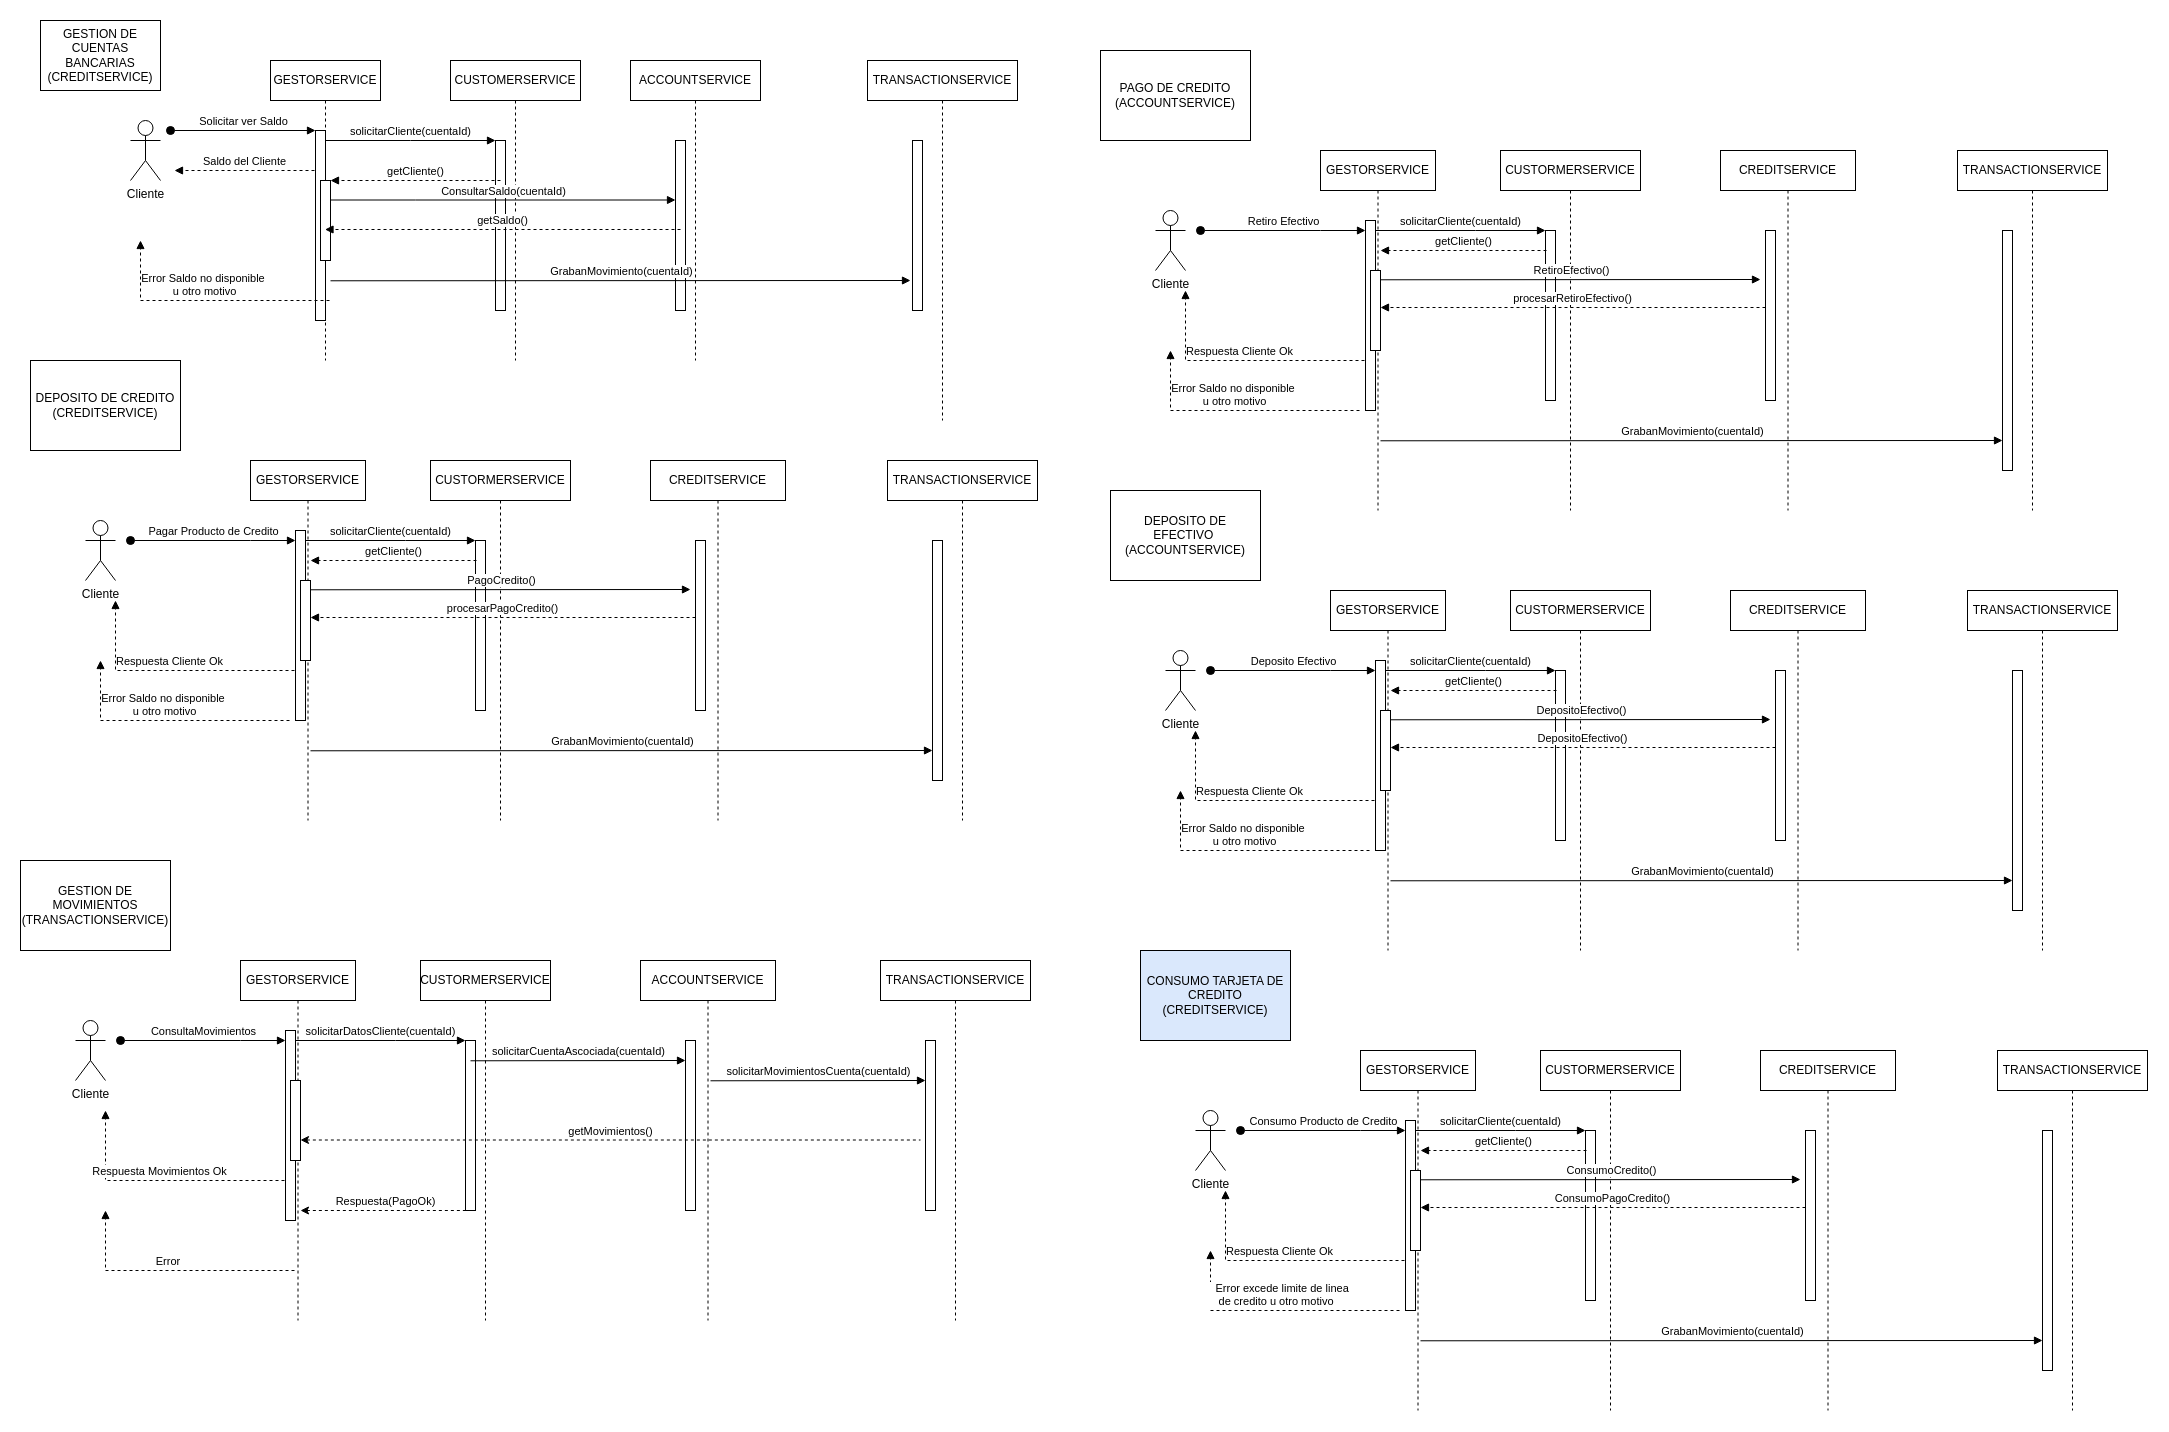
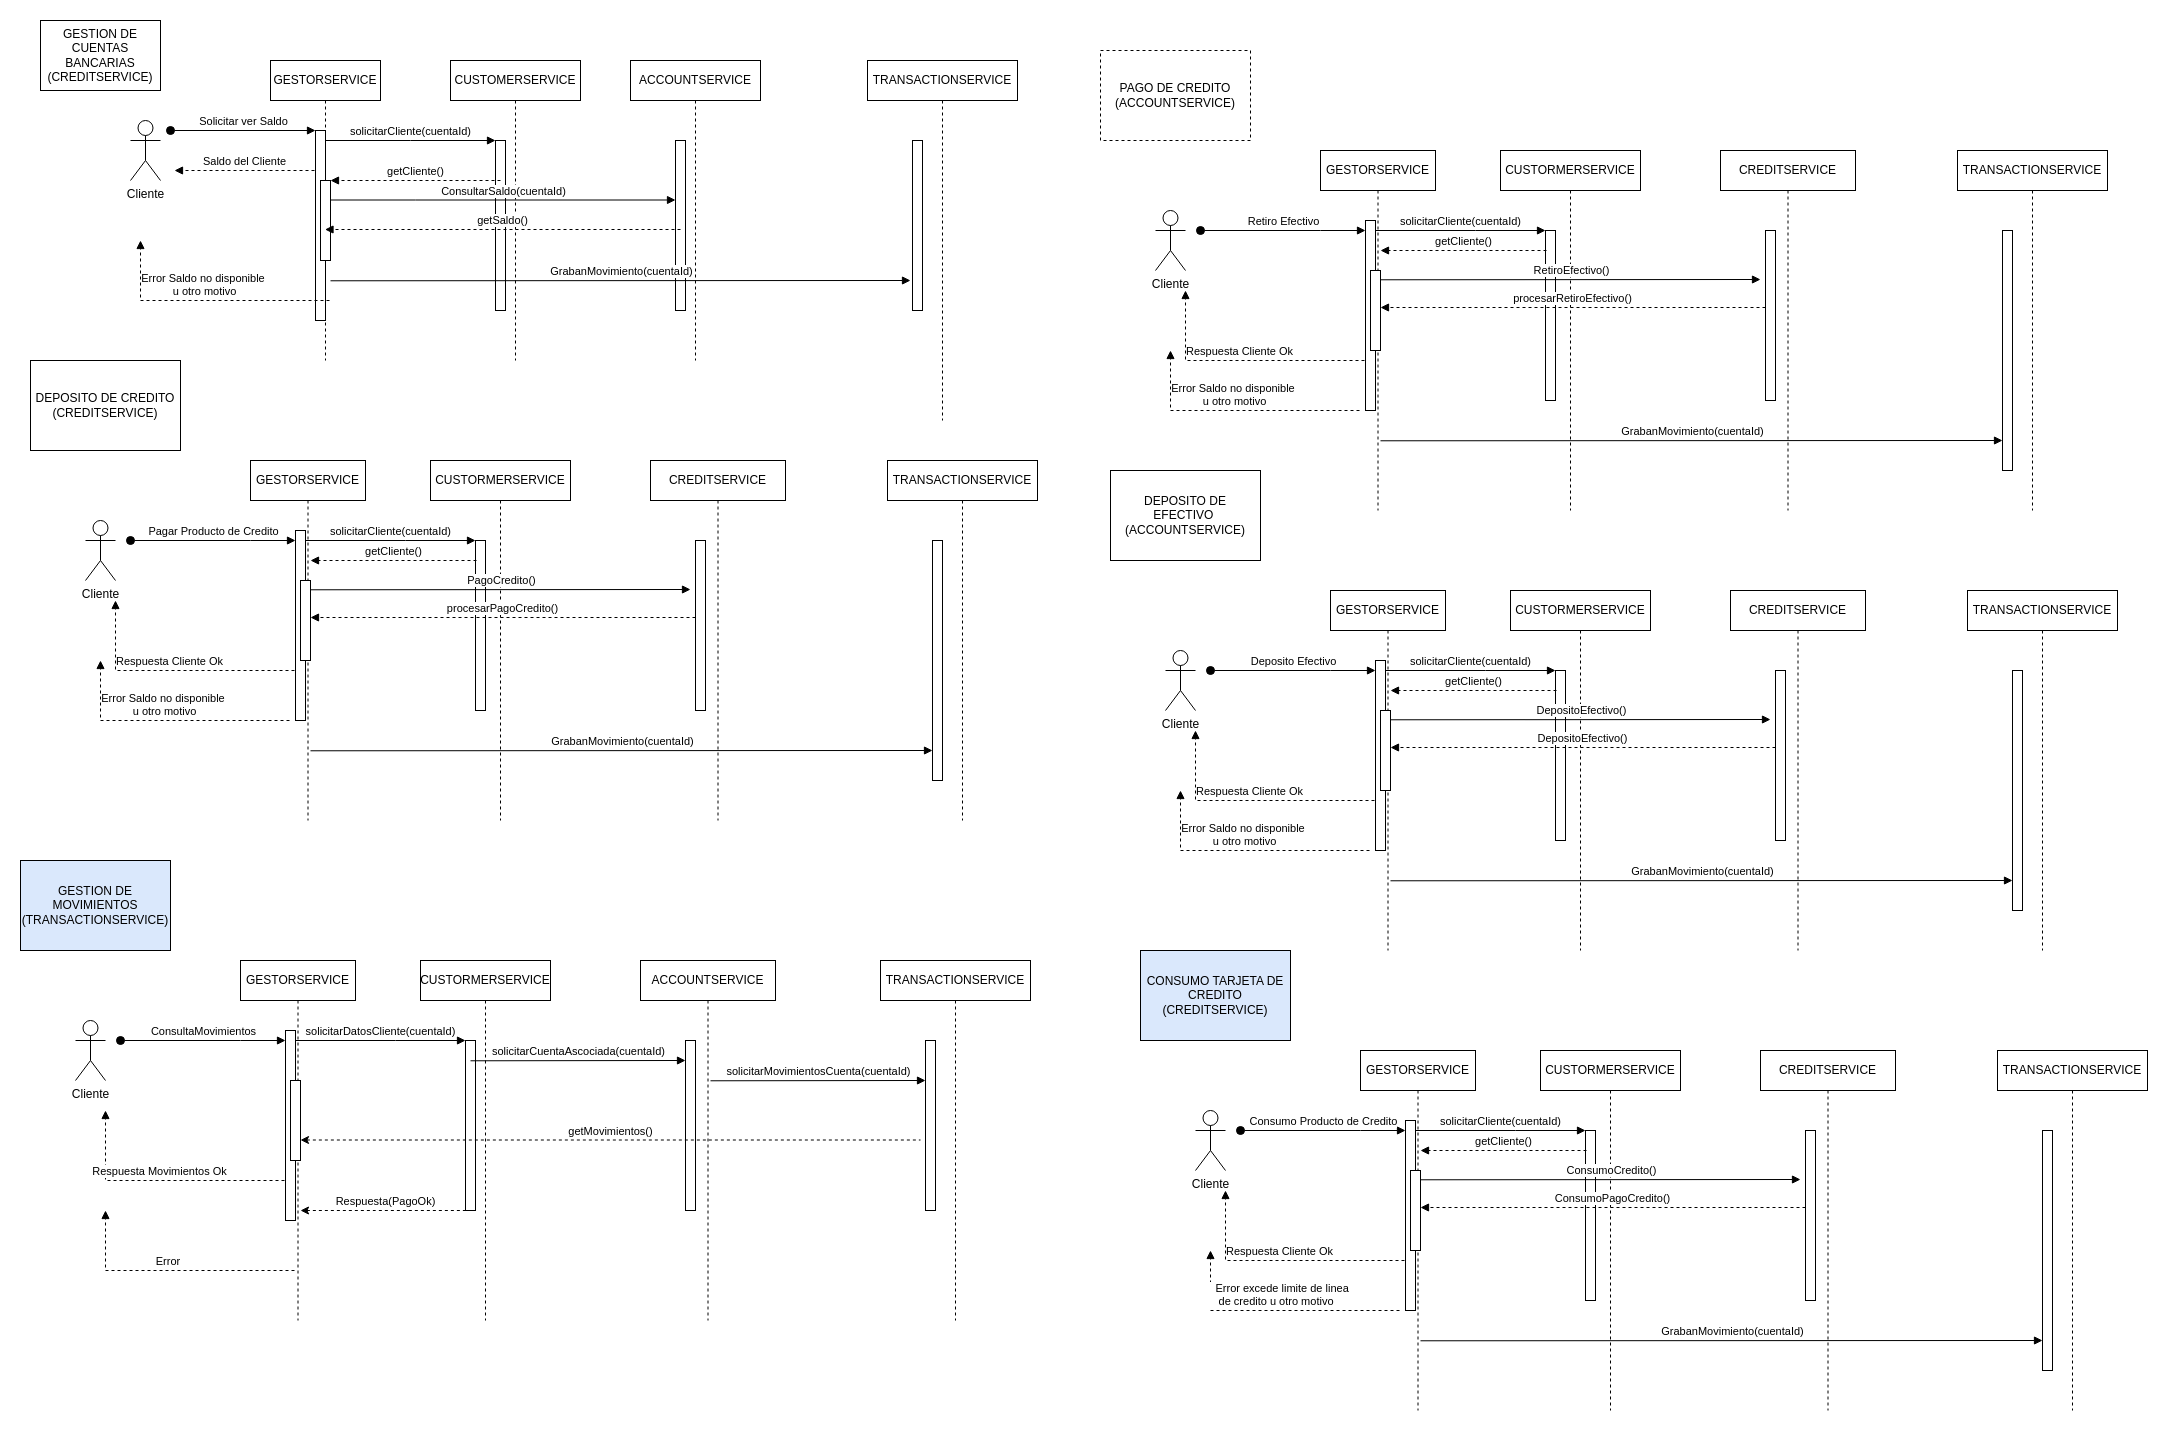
(1176, 96) -> (1176, 96)
(1186, 536) -> (1186, 516)
(96, 906) -> (96, 906)
